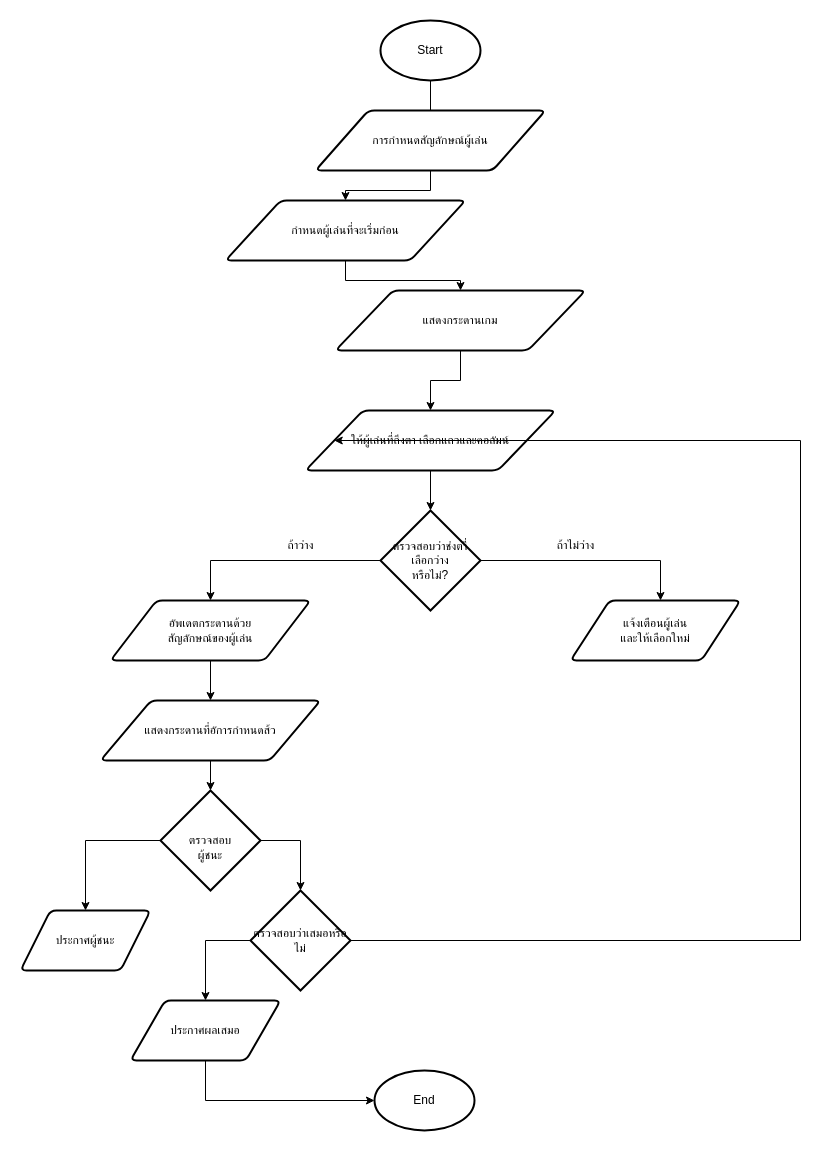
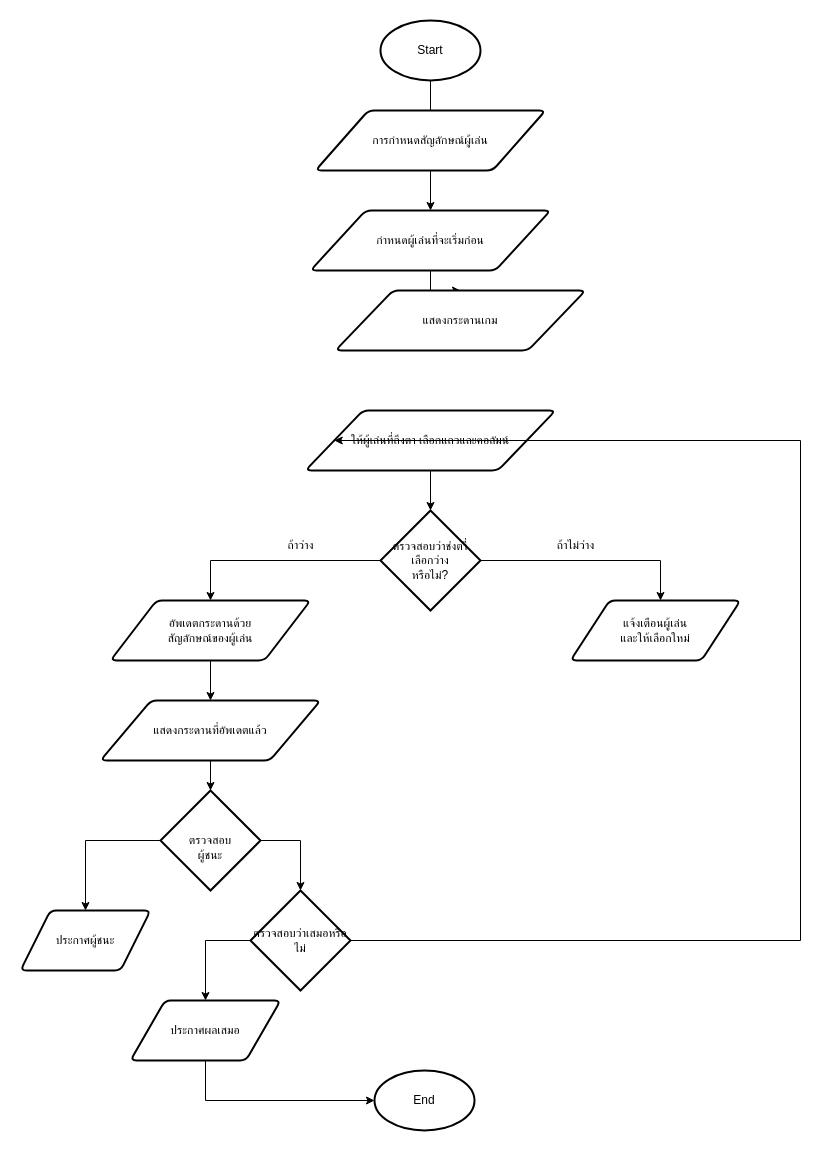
(346, 231) -> (431, 241)
(450, 381) -> none
(211, 731) -> (211, 731)
